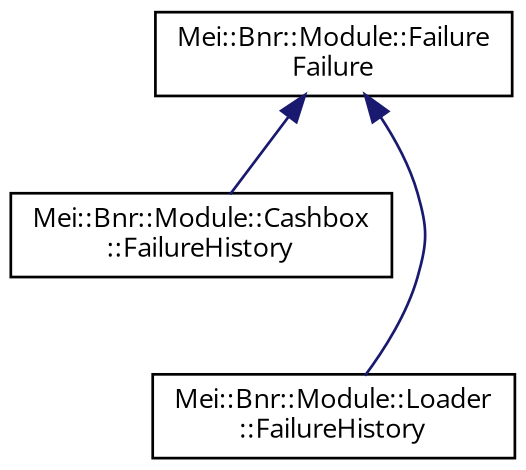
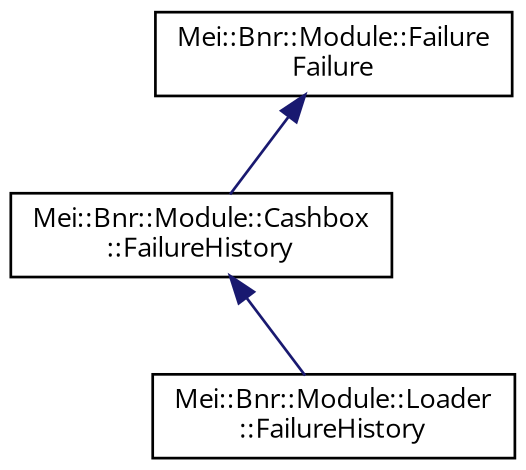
(424, 249) -> (276, 337)
